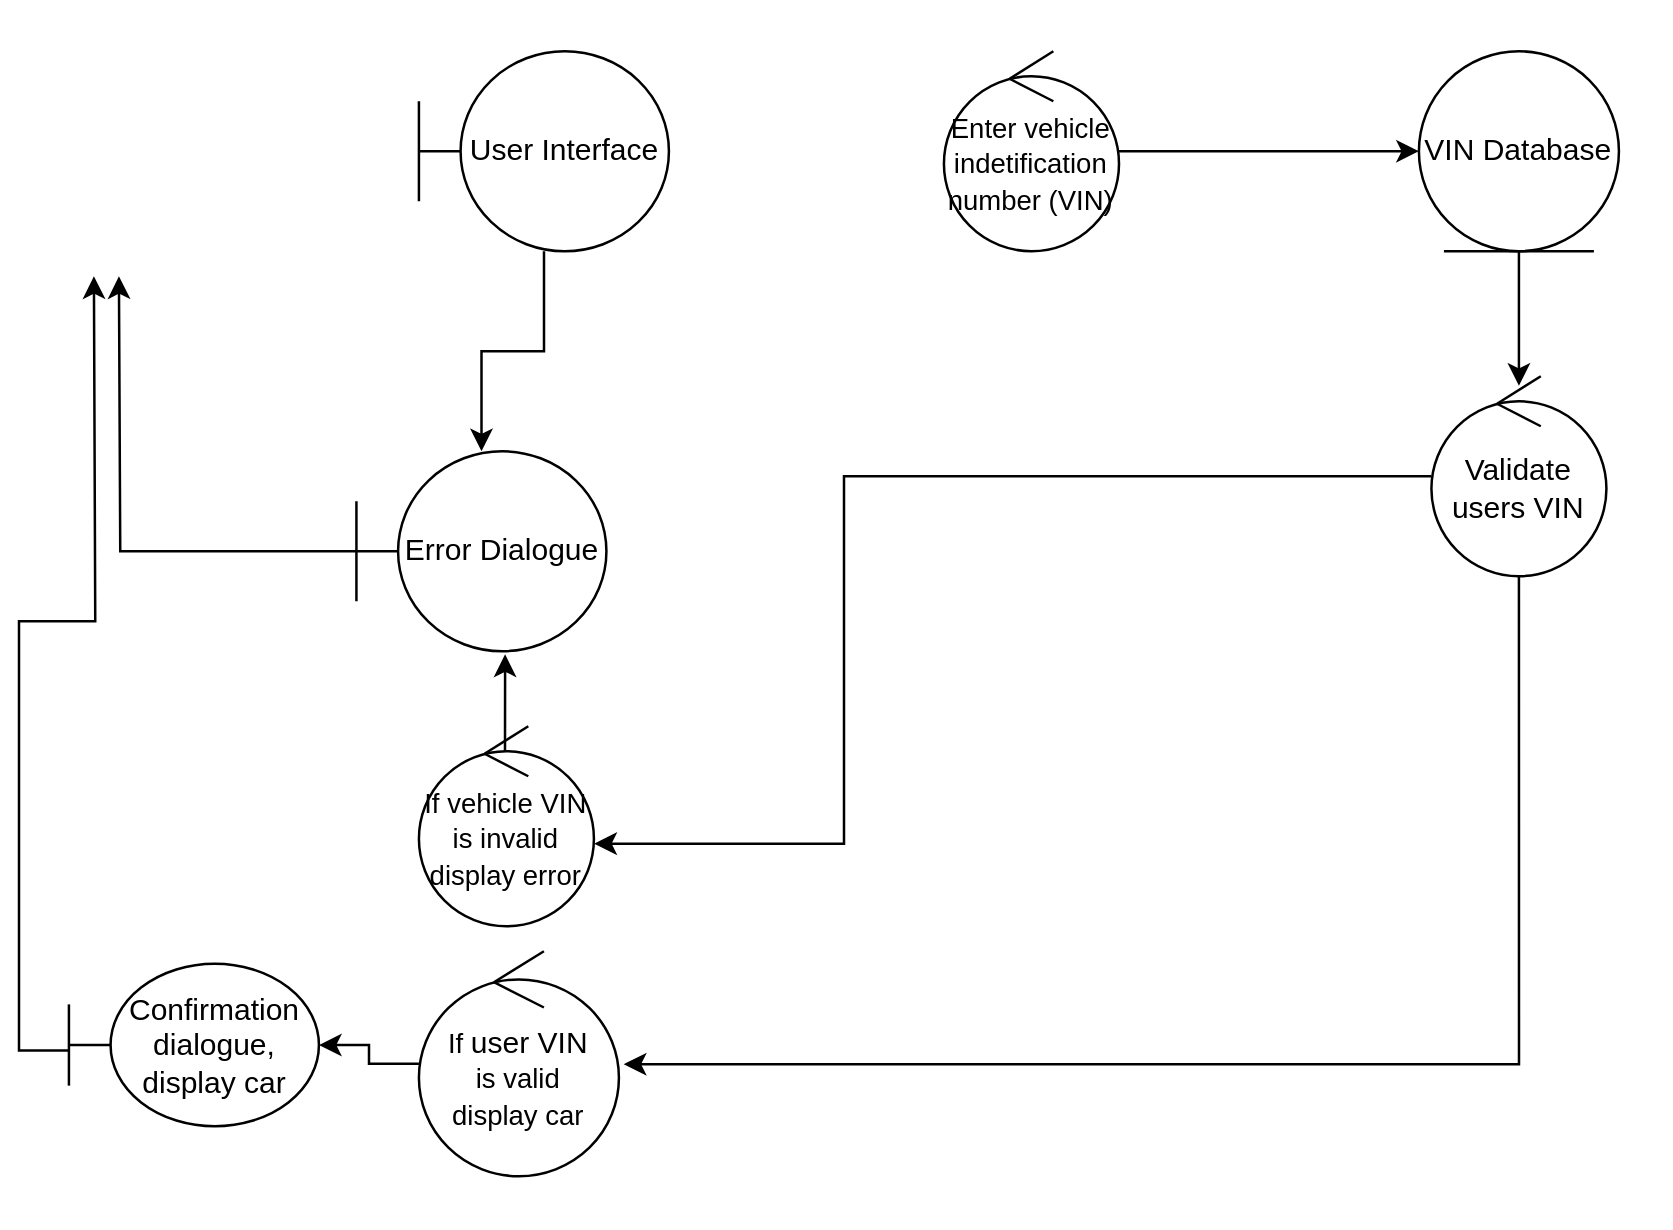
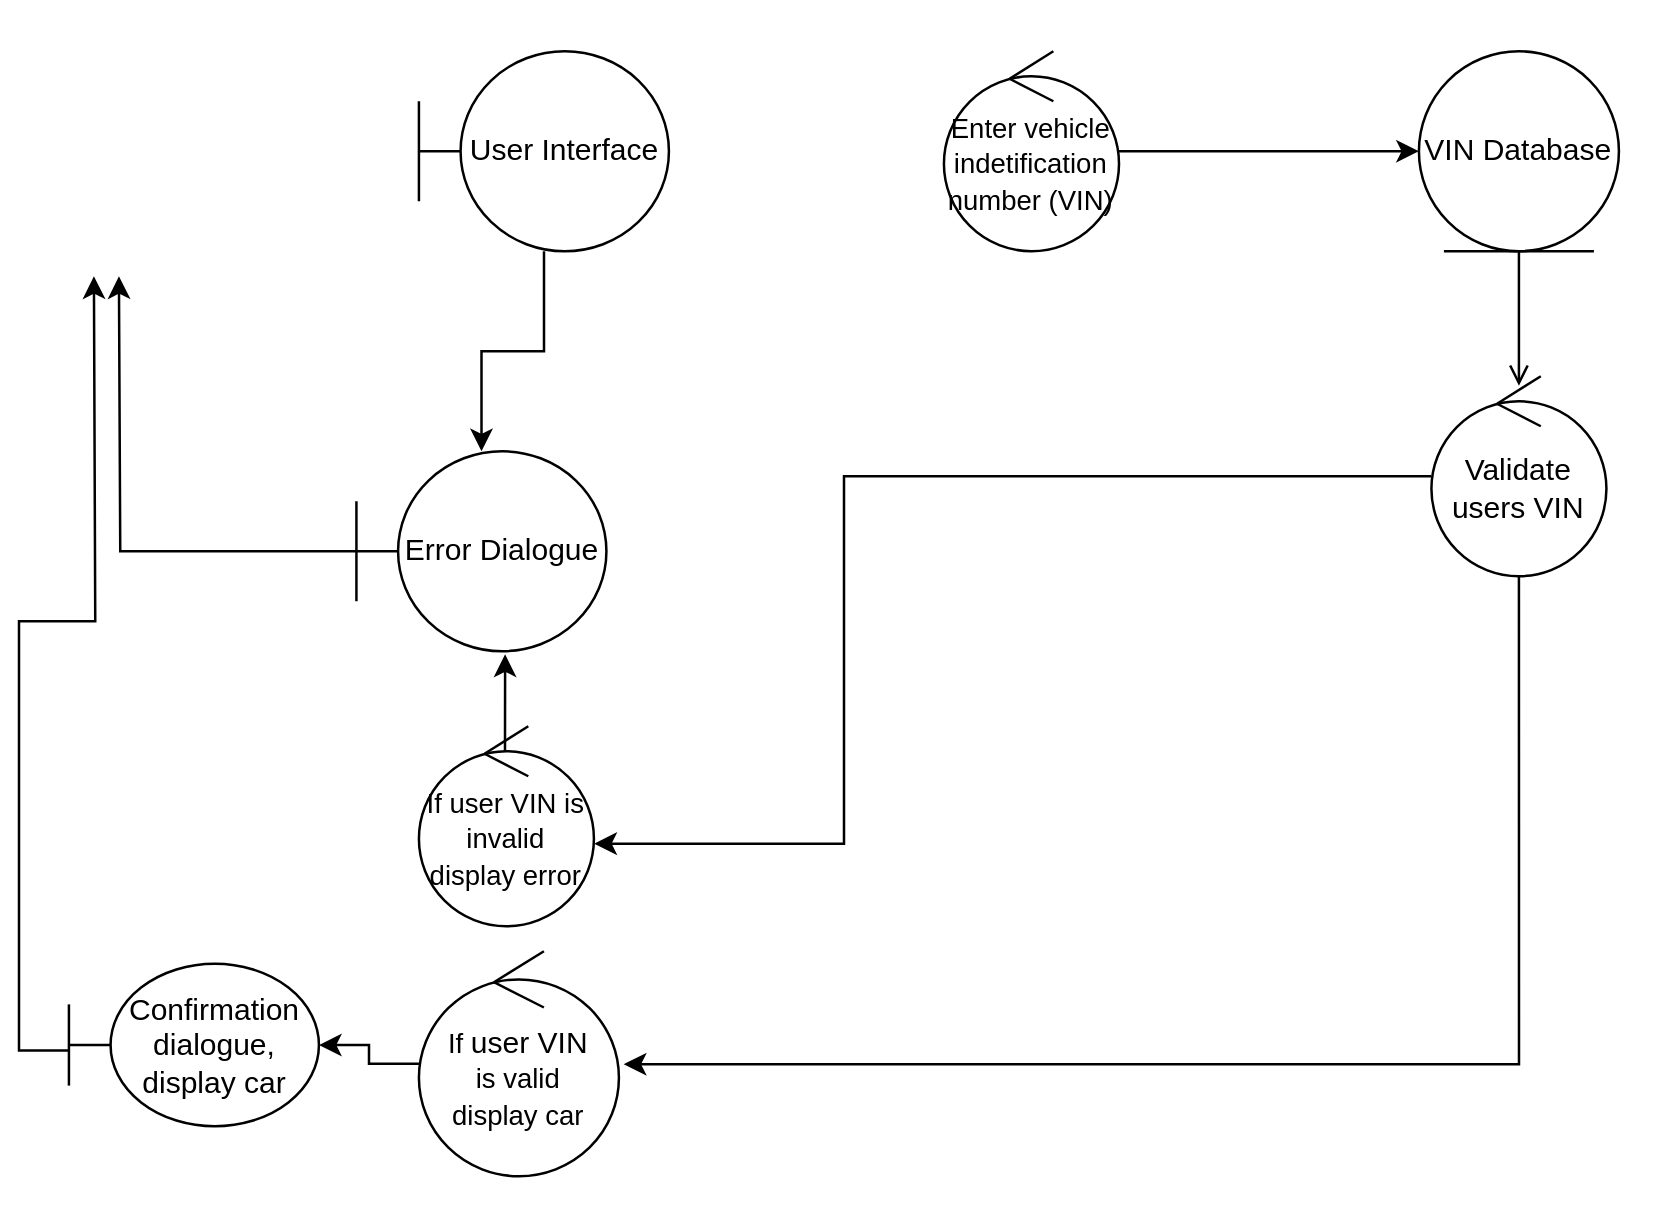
(1519, 367) -> (1519, 371)
(506, 839) -> (506, 839)
